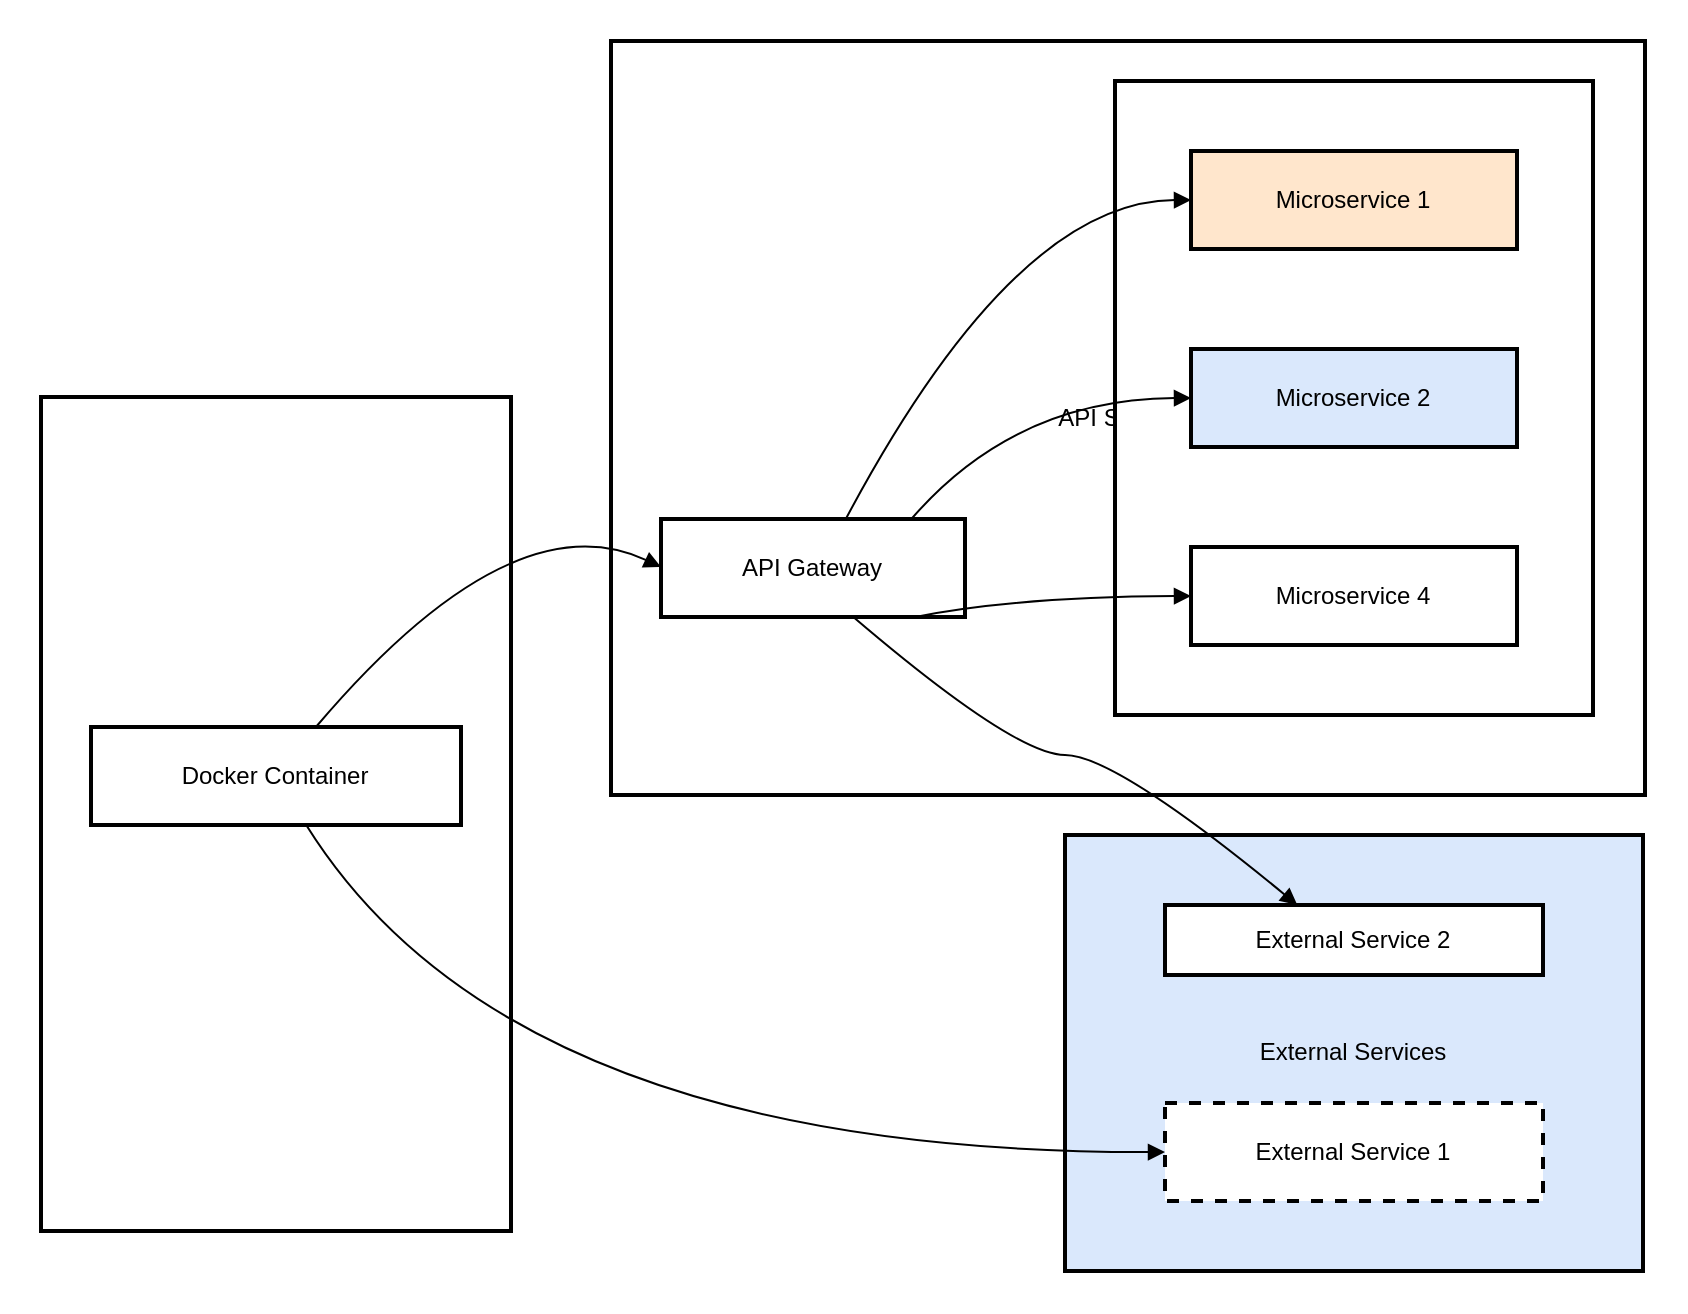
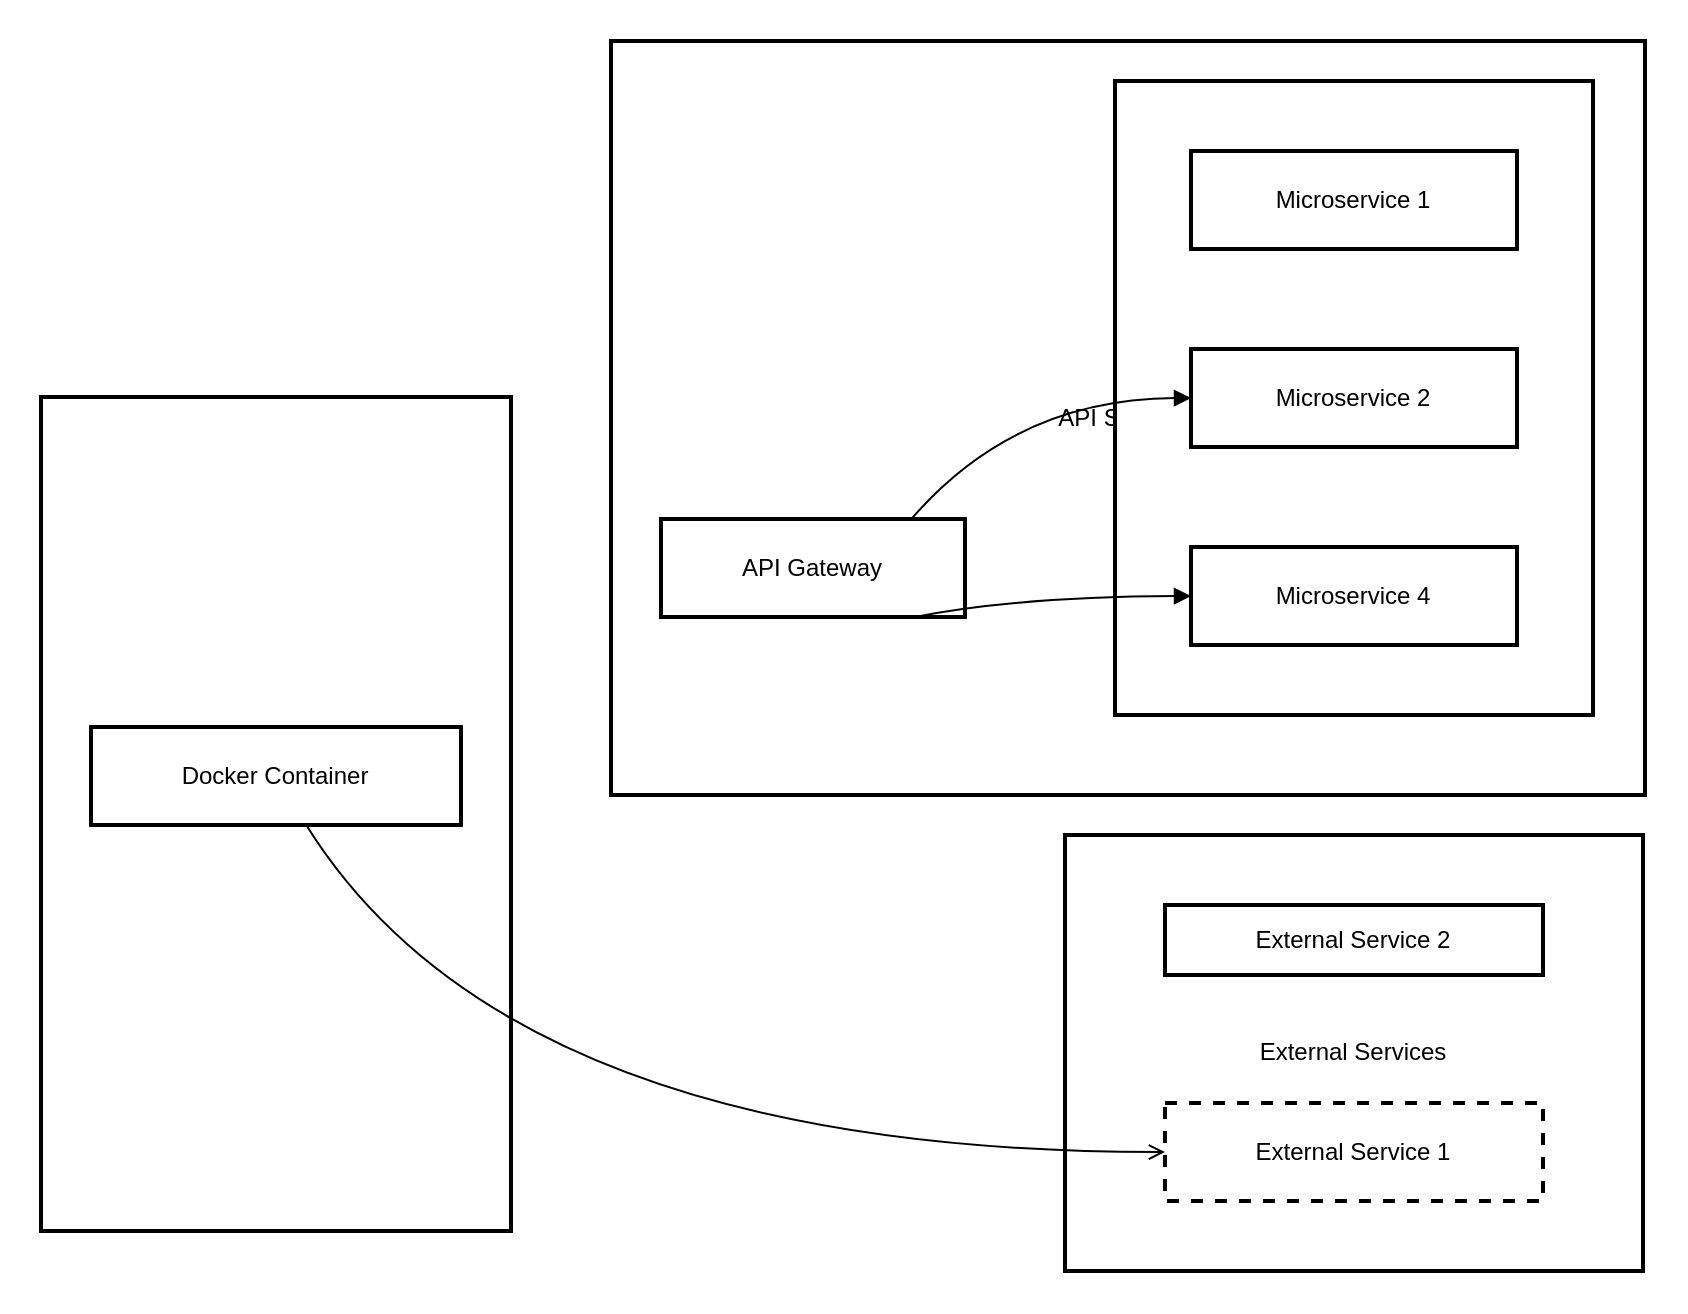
(1354, 200) -> (1354, 200)
(976, 320) -> none
(1354, 398) -> (1354, 398)
(460, 592) -> none
(1069, 756) -> none
(1354, 1053) -> (1354, 1053)
(1147, 1152) -> (1151, 1152)
